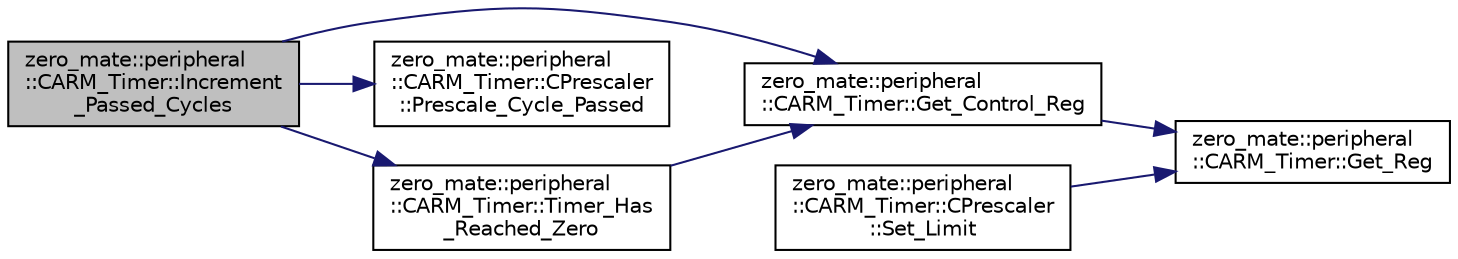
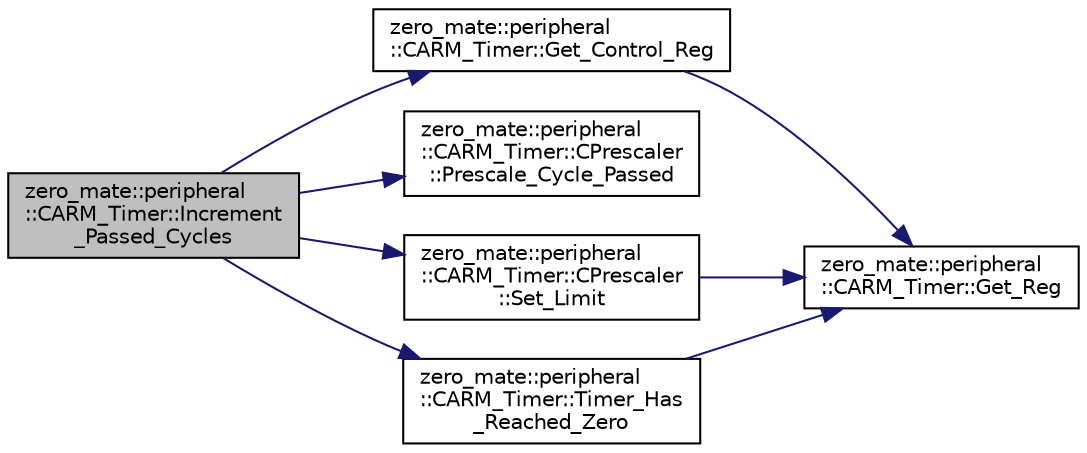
(731, 148) -> (754, 337)
none -> (341, 245)
